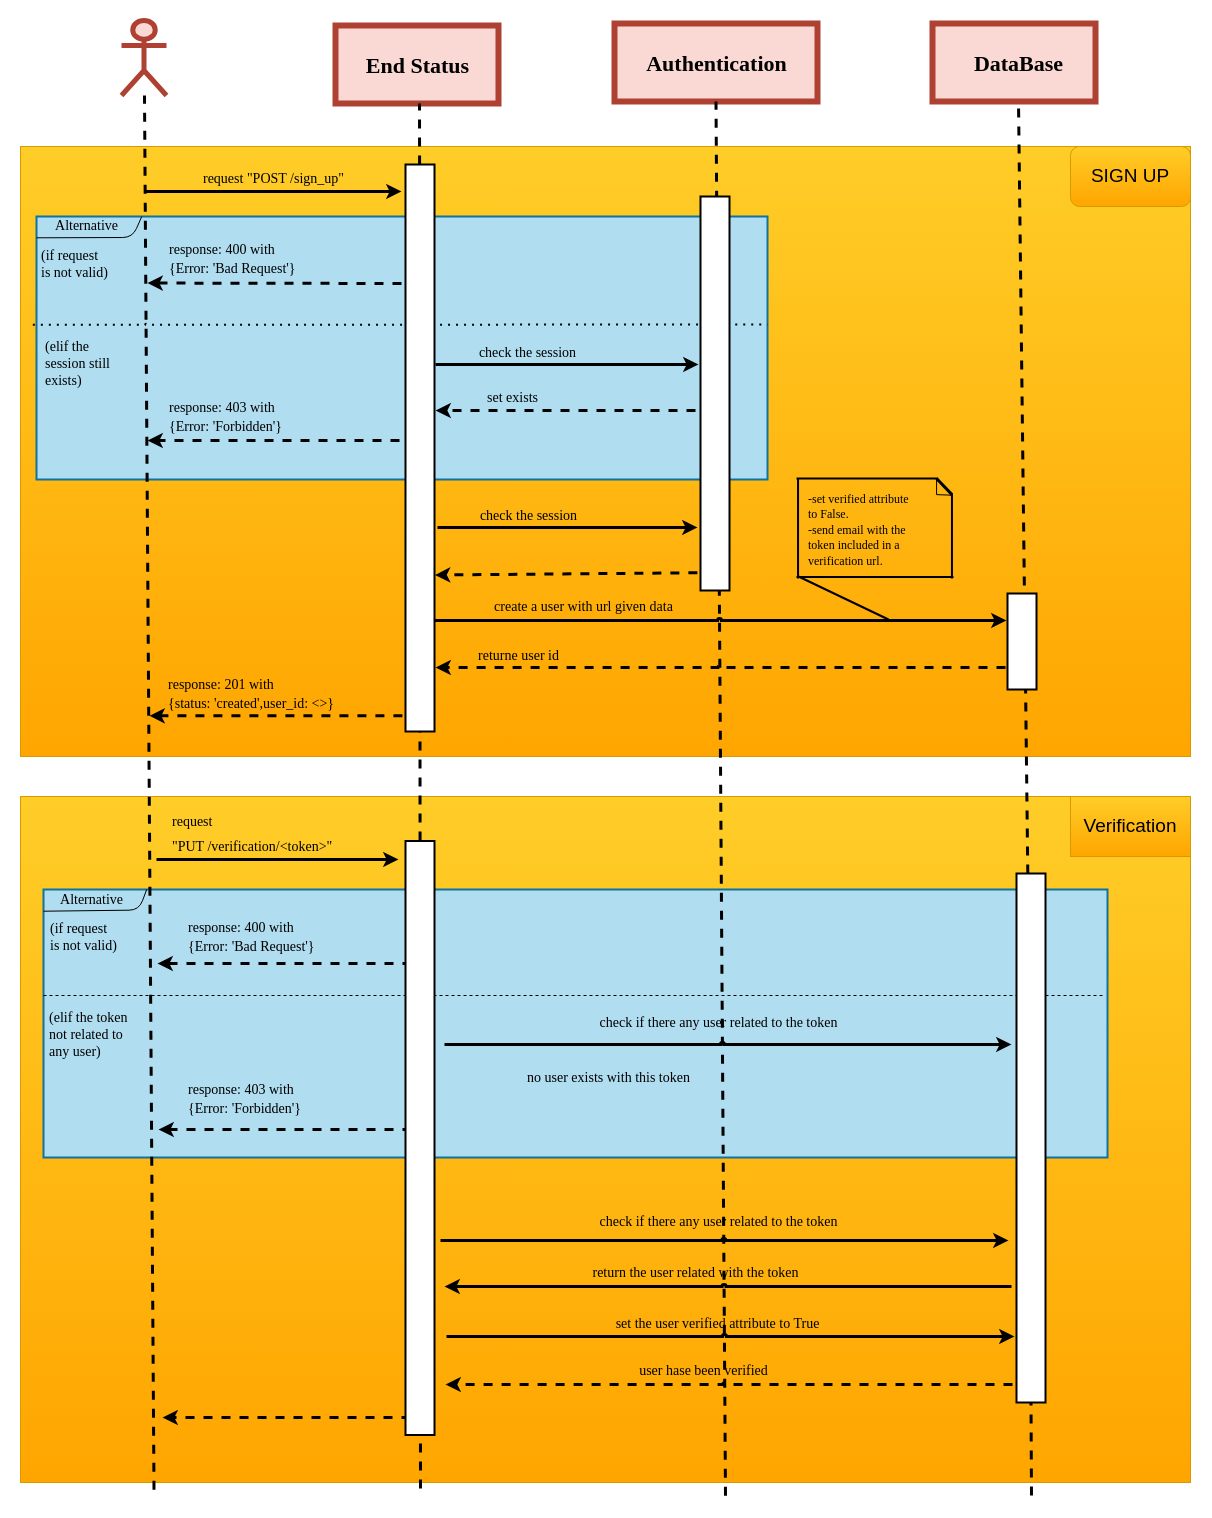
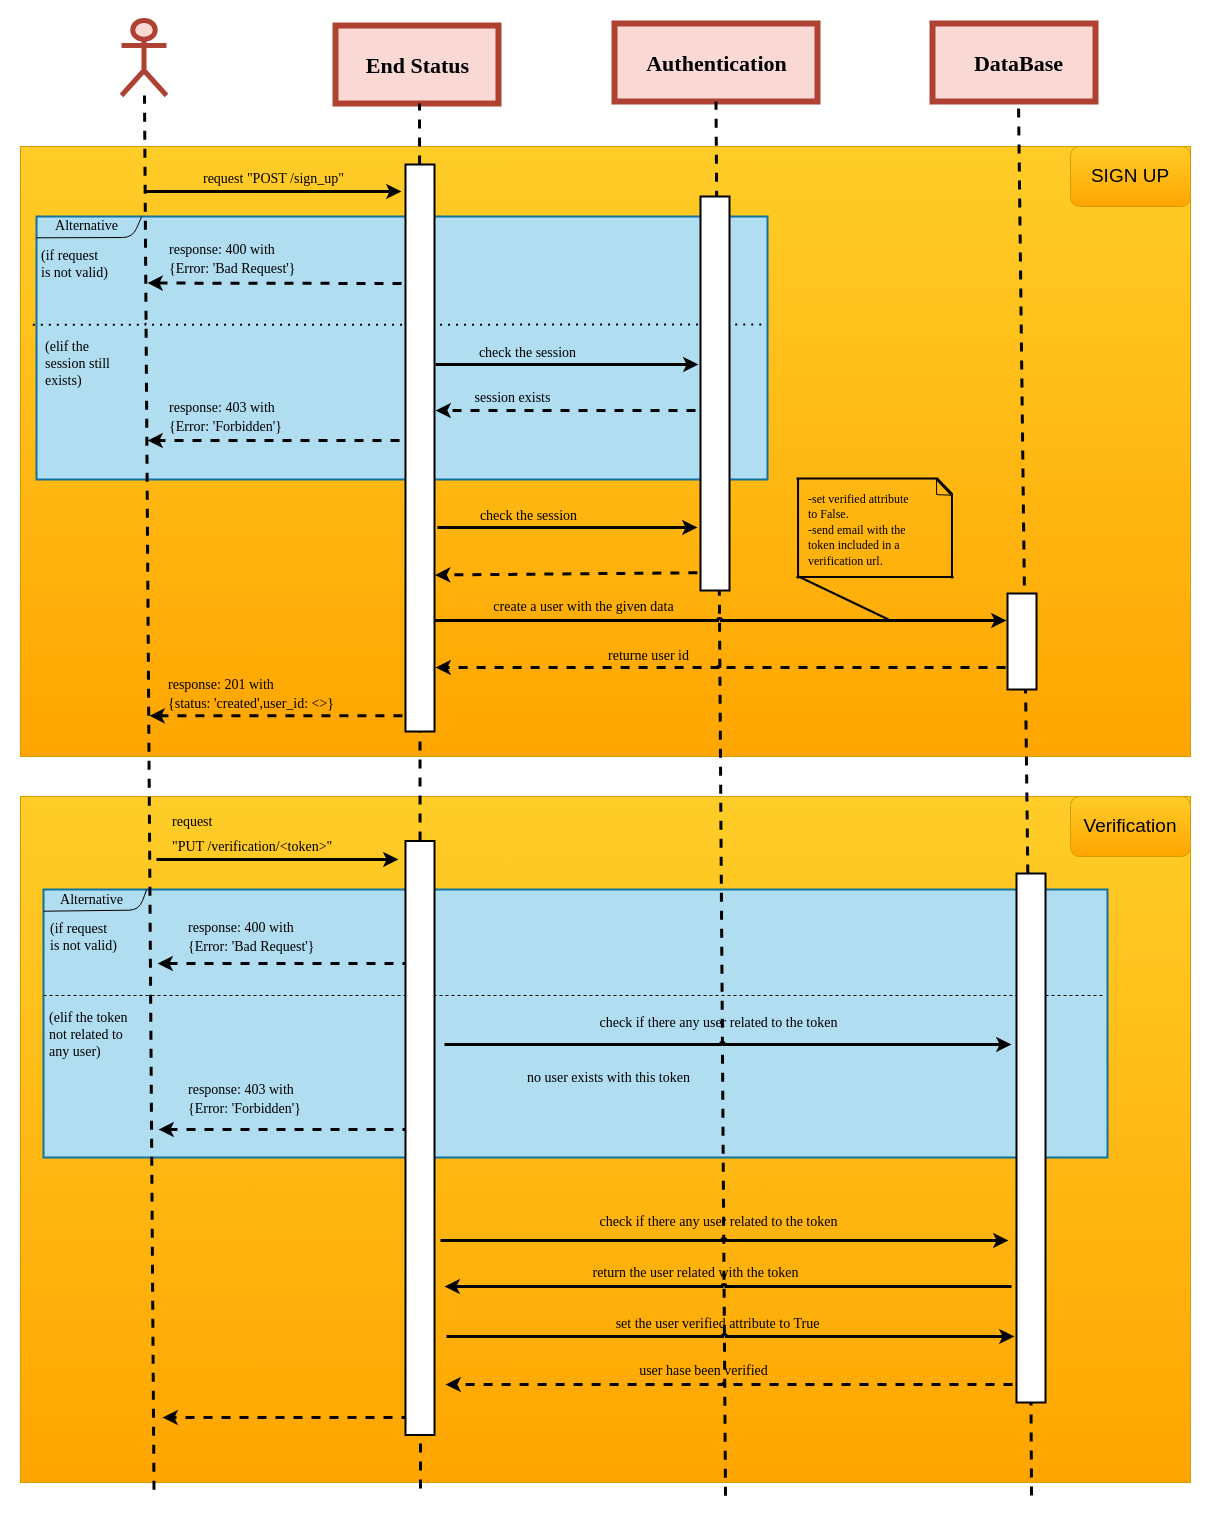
(513, 396) -> (513, 396)
(584, 605) -> (584, 605)
(518, 654) -> (648, 654)
(1131, 827) -> (1131, 827)
